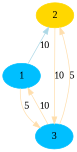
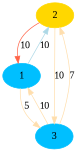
none -> (23, 36)
(72, 76) -> (72, 76)
